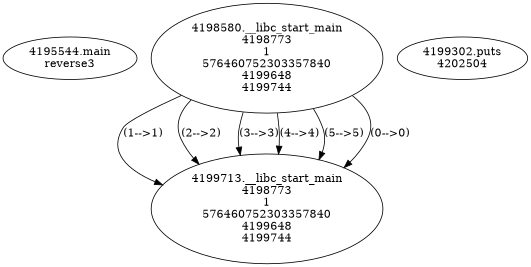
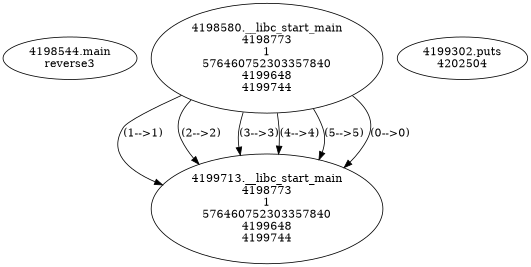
(70, 58) -> (70, 58)
